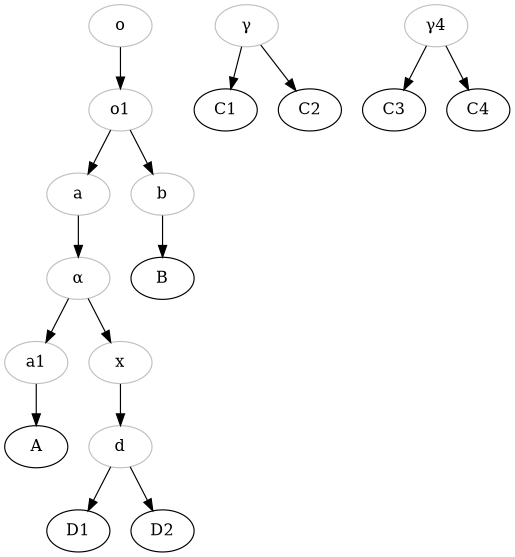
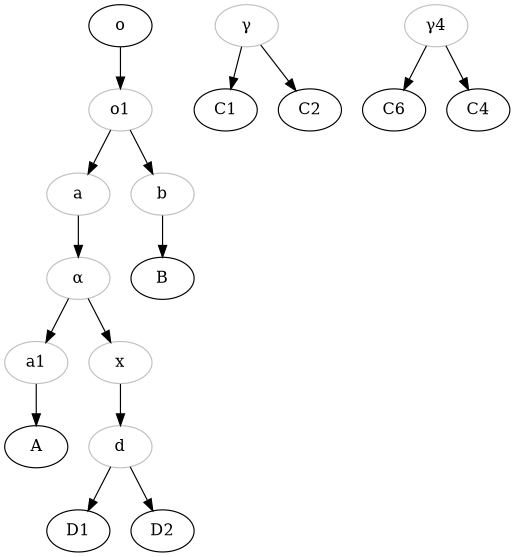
(120, 26) -> (120, 26)
(394, 110) -> (394, 110)
